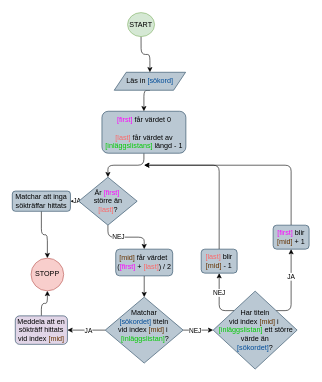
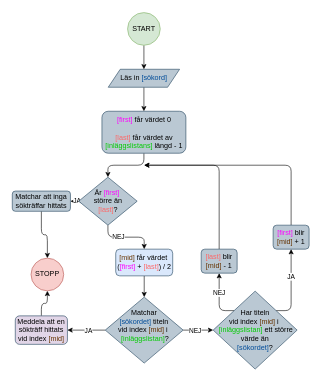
(141, 25) -> (144, 29)
(150, 81) -> (144, 78)
(144, 263) -> (144, 263)
